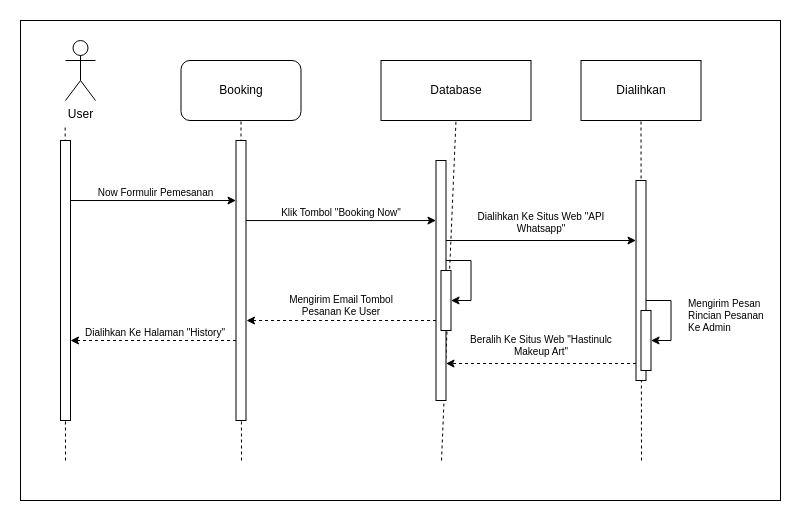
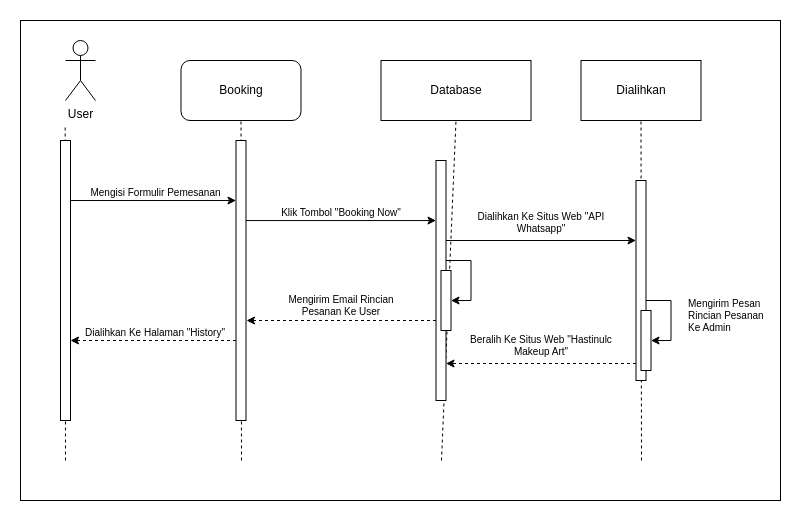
(156, 193) -> (156, 193)
(342, 306) -> (342, 306)
